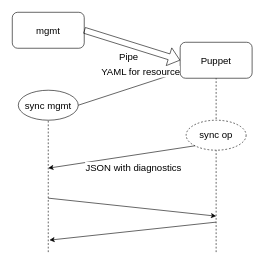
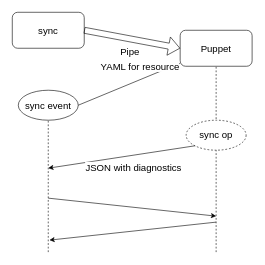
(48, 30) -> (48, 30)
(216, 60) -> (216, 48)
(48, 105) -> (48, 105)
